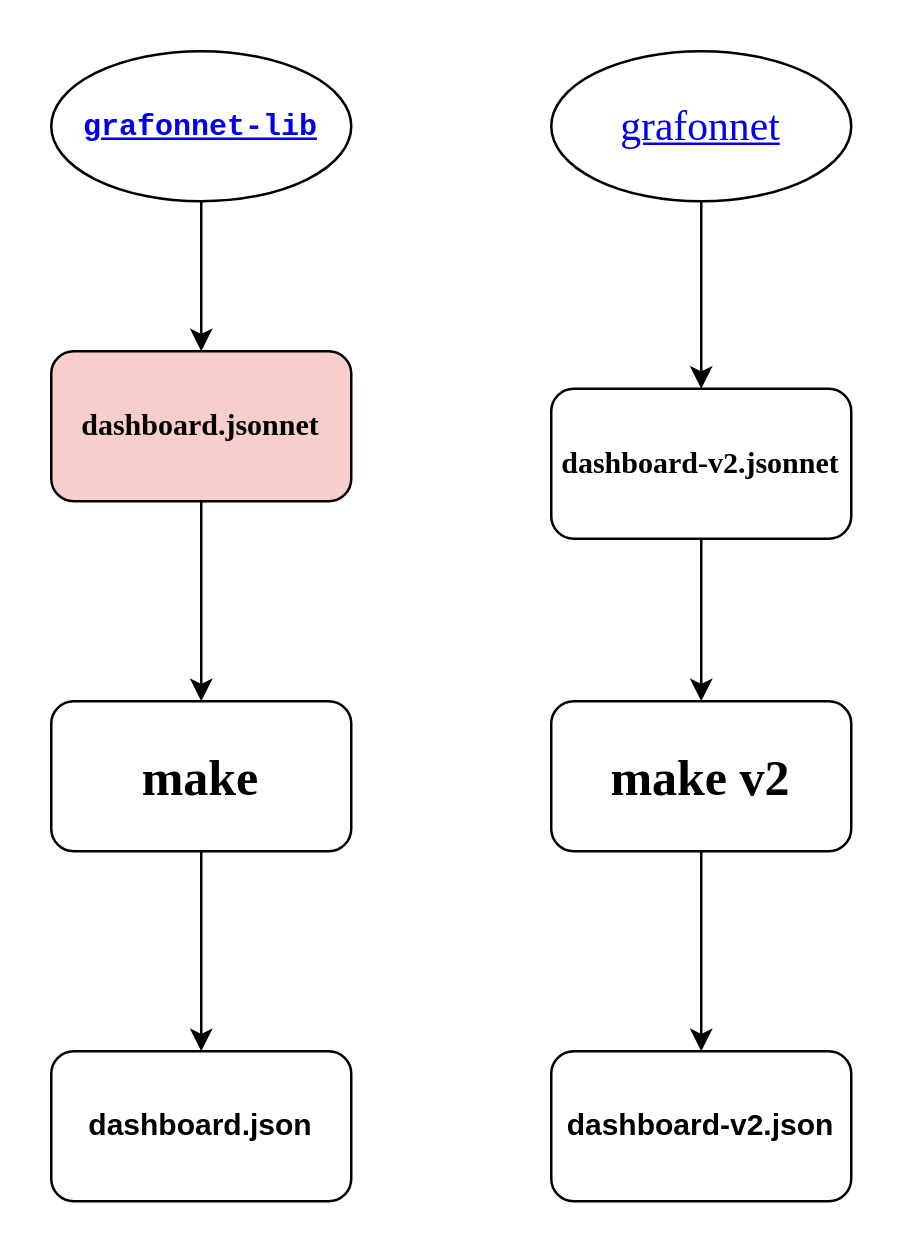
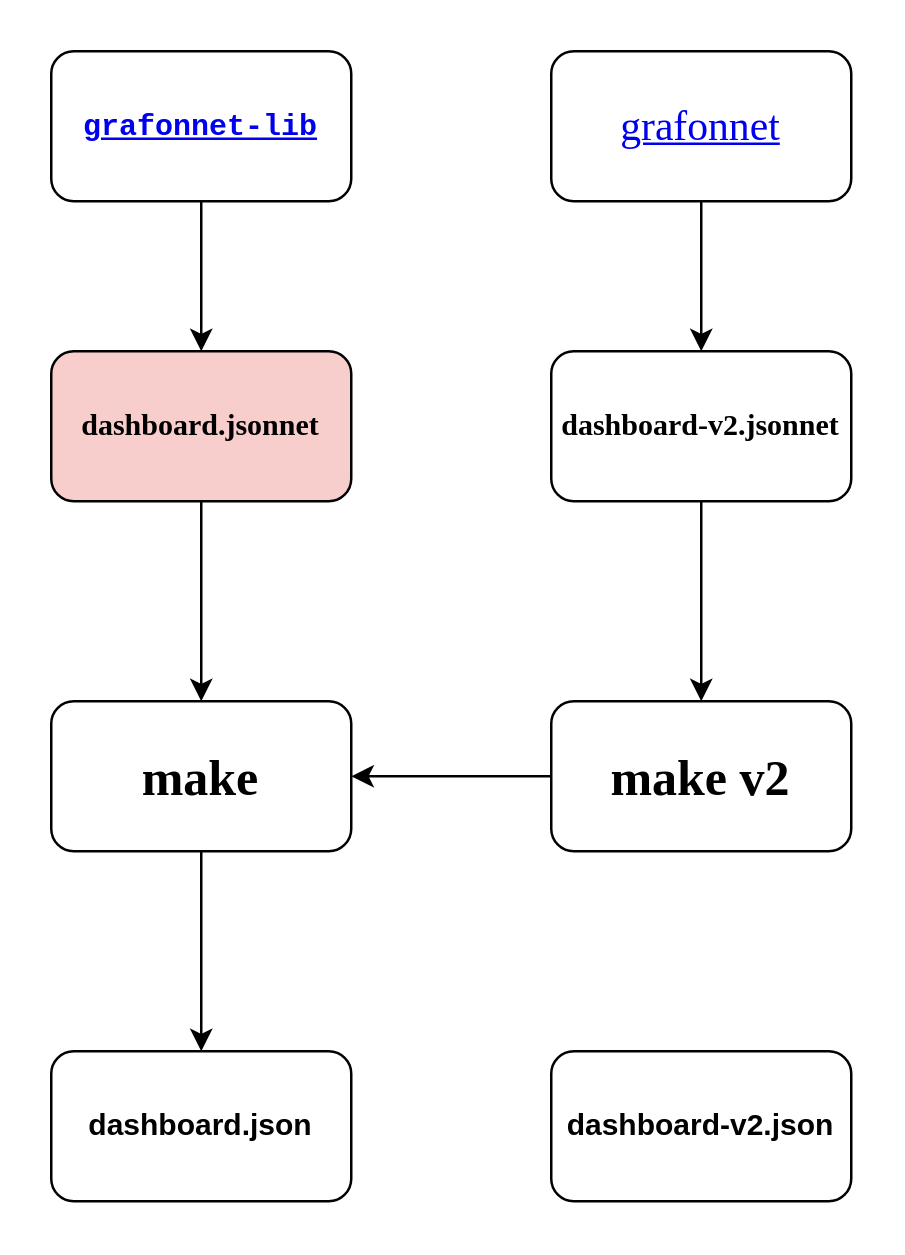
(201, 126) -> (201, 126)
(701, 126) -> (701, 126)
(701, 464) -> (701, 426)
(701, 943) -> (459, 776)
